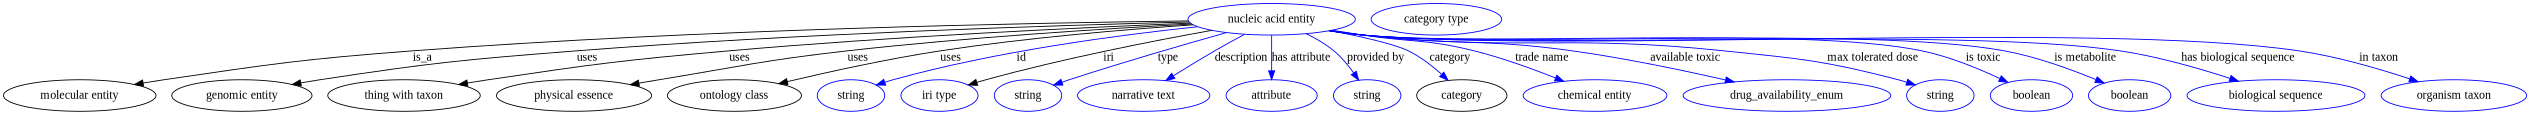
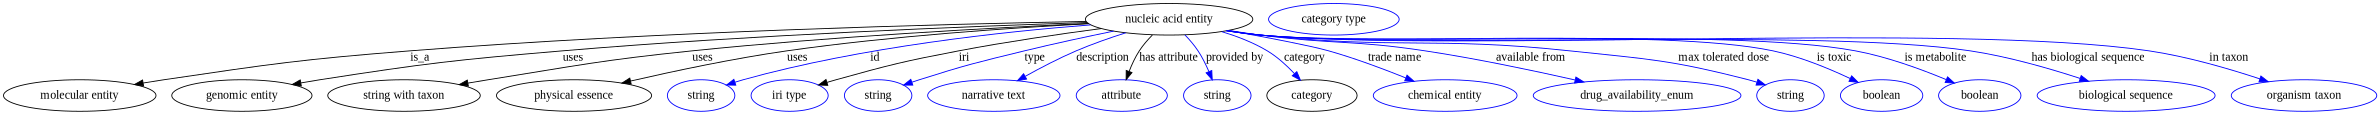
(1272, 19) -> (1169, 19)
(1272, 53) -> (1139, 52)
(1685, 57) -> (1531, 57)
(404, 96) -> (404, 96)
(734, 96) -> none
